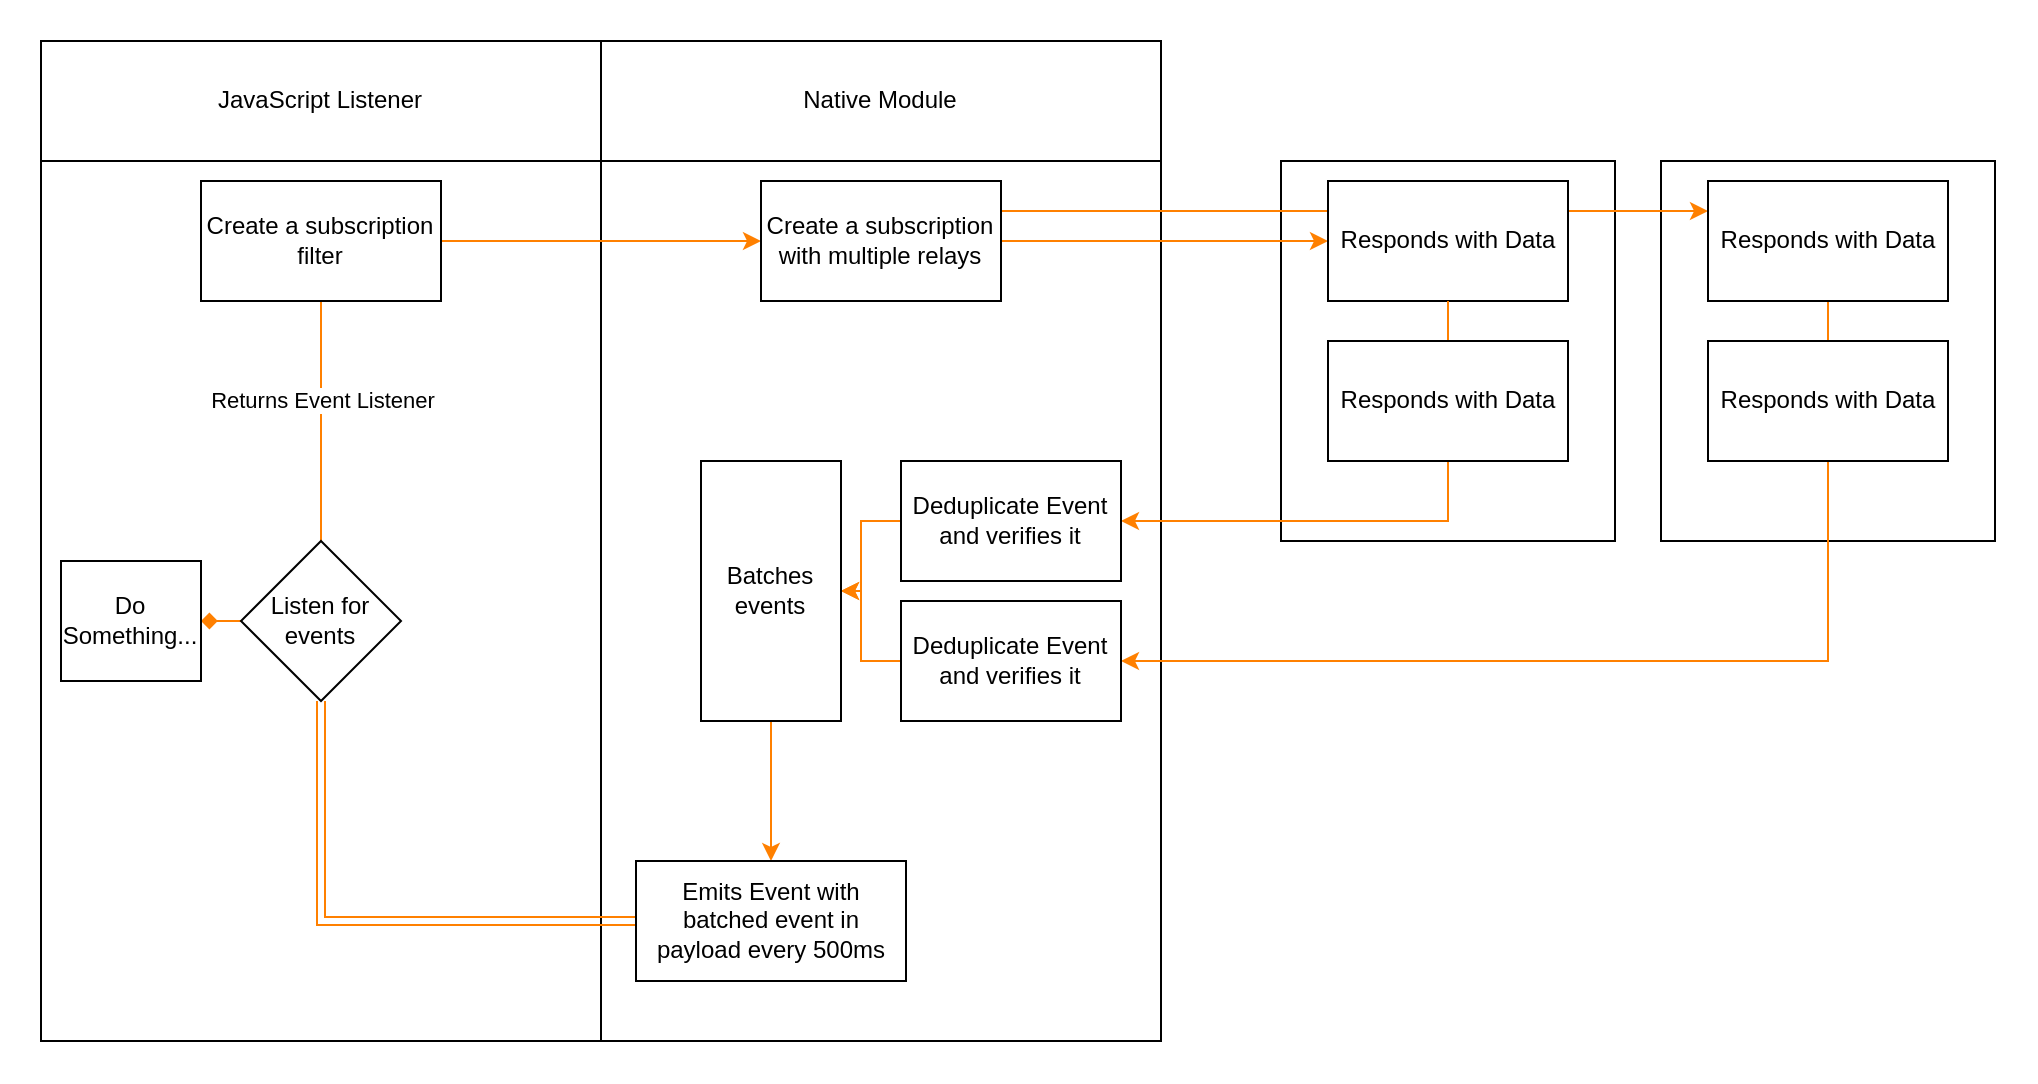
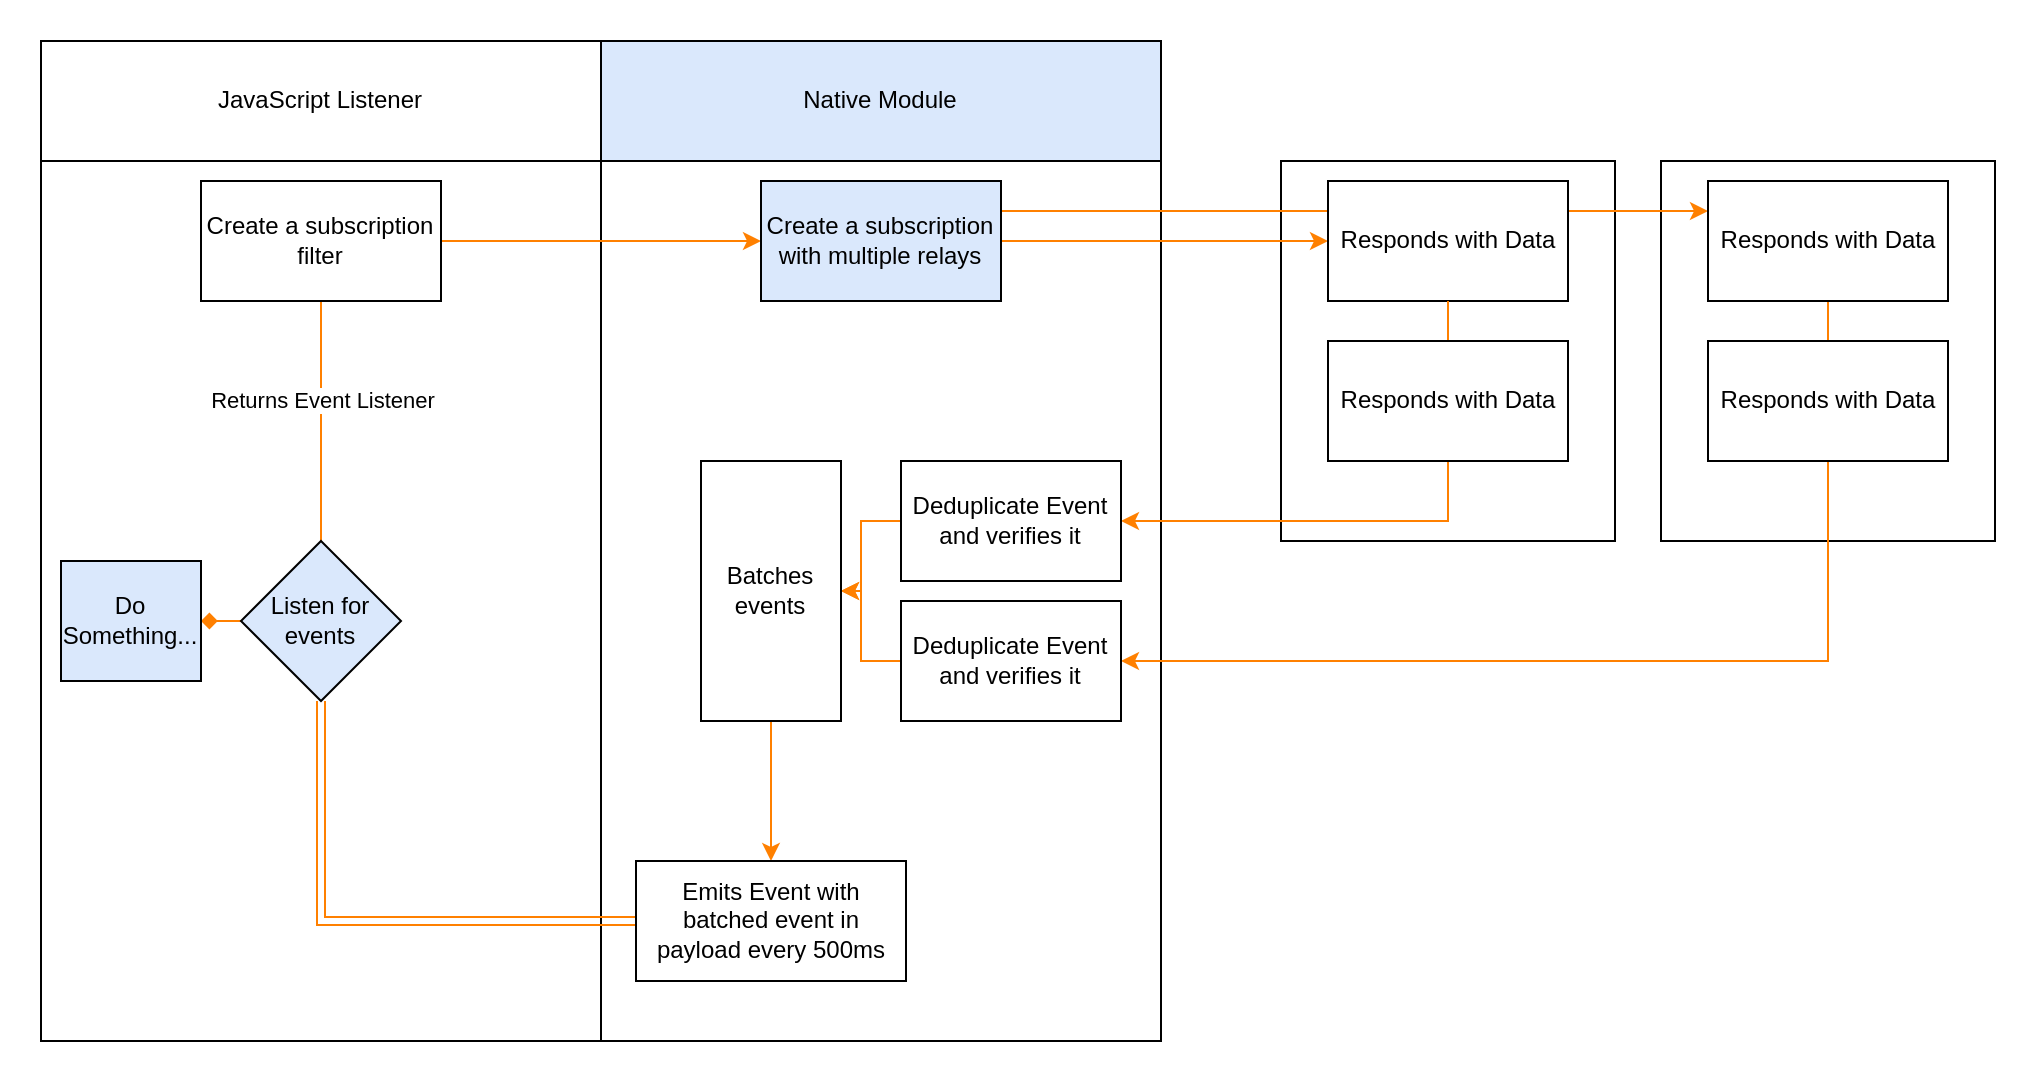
(881, 101) -> (881, 101)
(881, 241) -> (881, 241)
(131, 621) -> (131, 621)
(321, 621) -> (321, 621)
